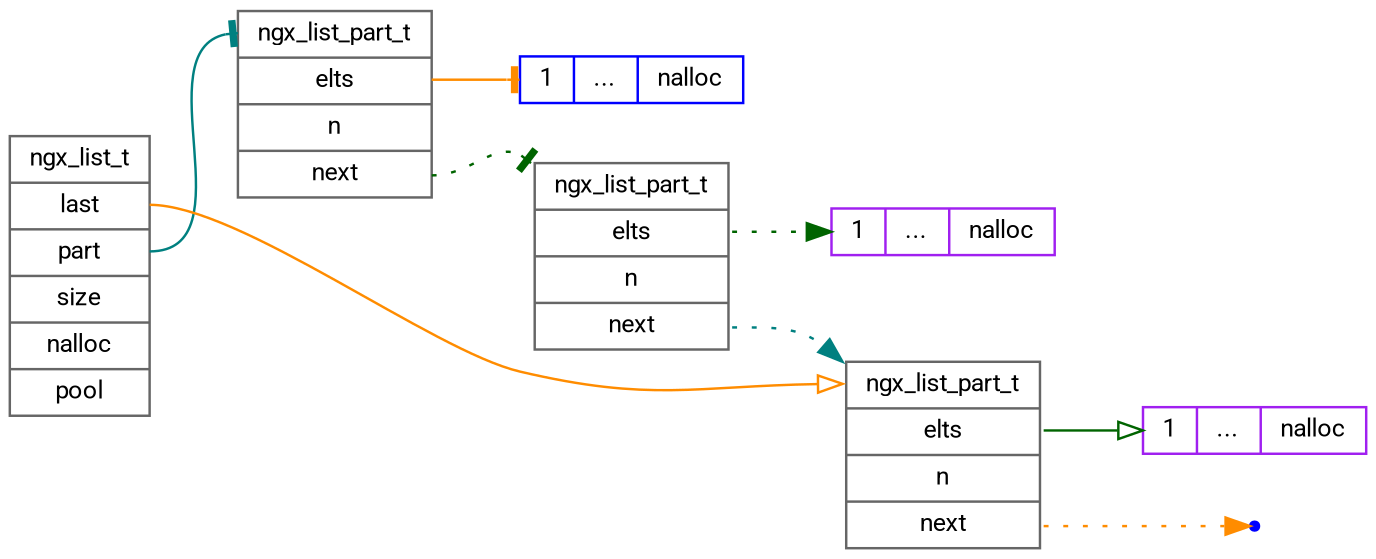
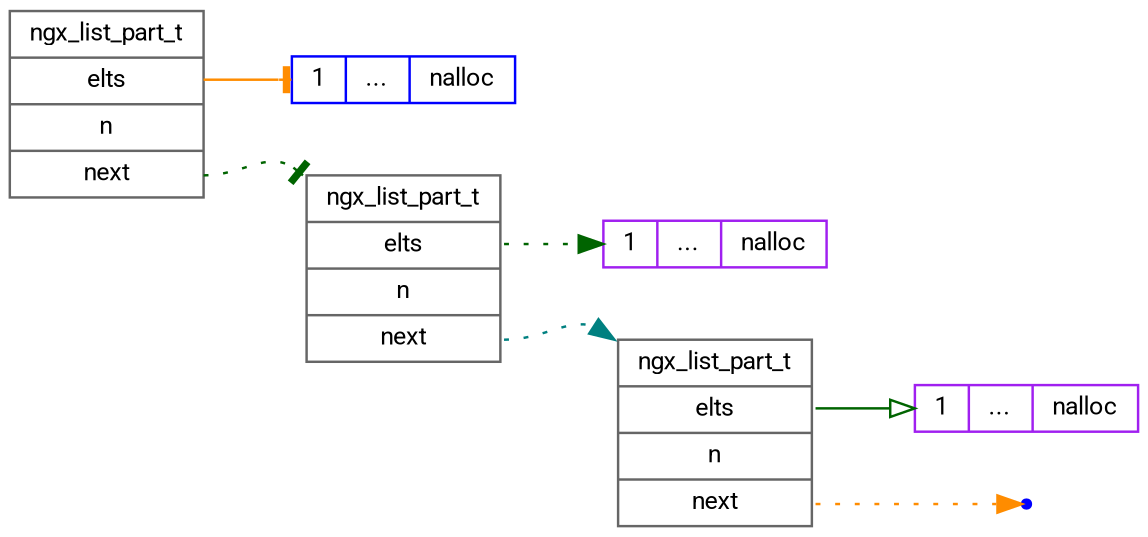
(80, 276) -> none
